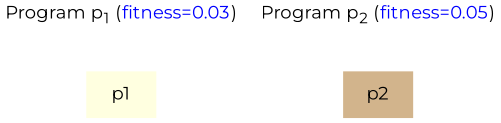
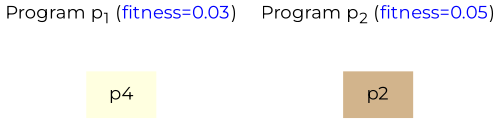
(121, 95) -> (121, 95)
